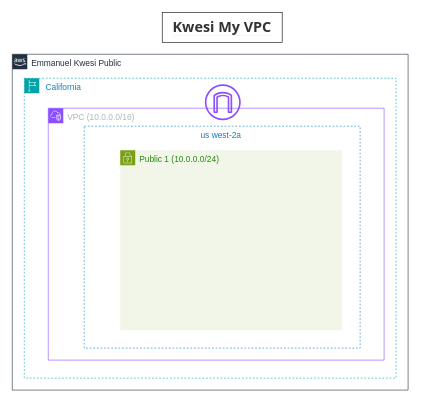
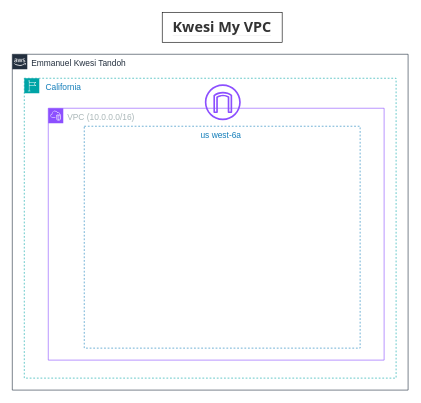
(68, 63) -> (70, 63)
(222, 135) -> (222, 135)
(231, 240) -> none
